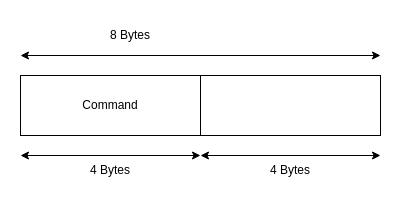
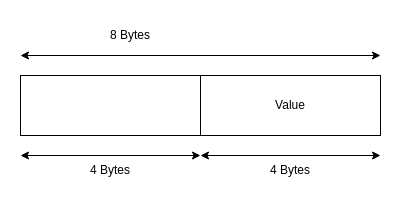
(111, 106) -> none
none -> (291, 106)
